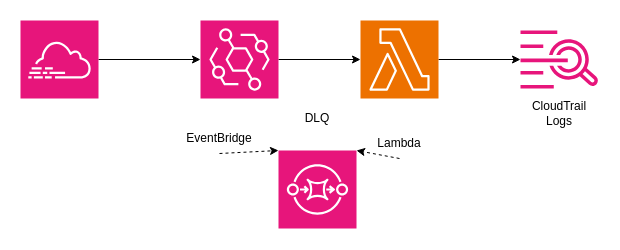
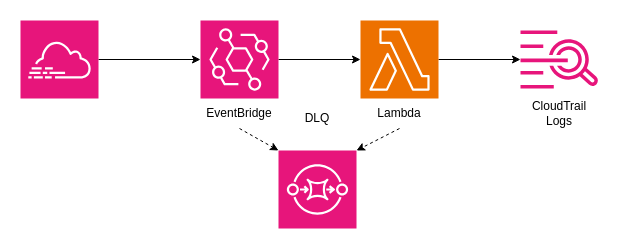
(220, 139) -> (240, 114)
(400, 144) -> (400, 114)
